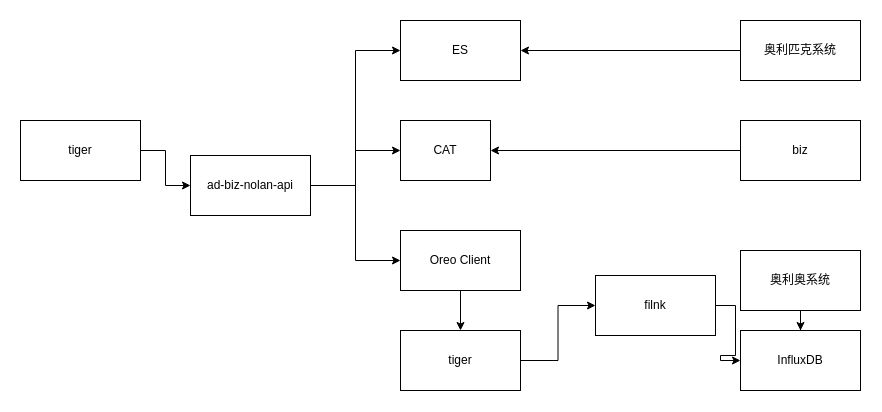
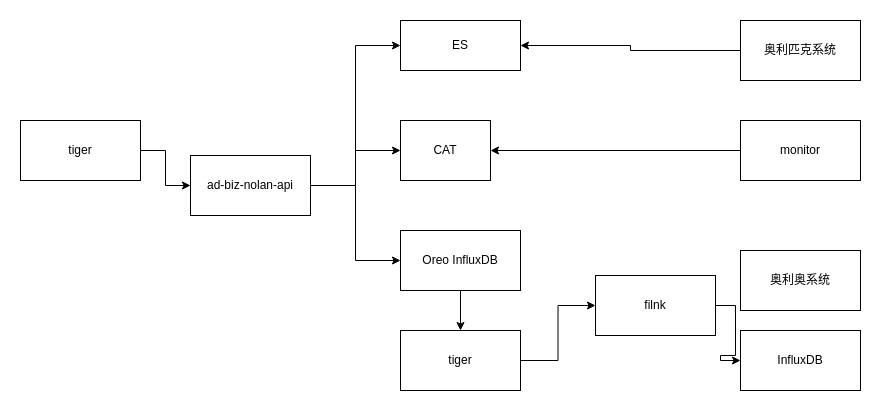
(461, 51) -> (461, 46)
(801, 151) -> (801, 151)
(461, 261) -> (461, 261)
(801, 325) -> none
